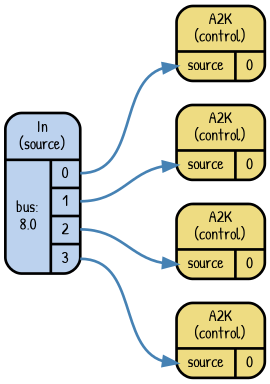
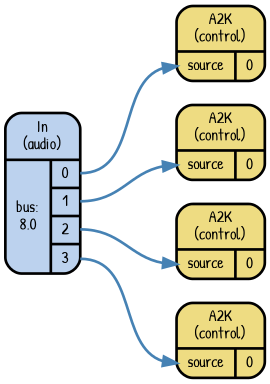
(43, 144) -> (43, 144)
